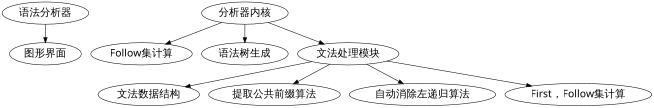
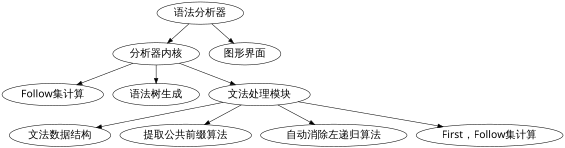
none -> (180, 32)
